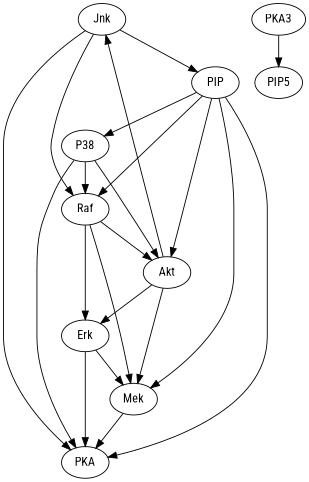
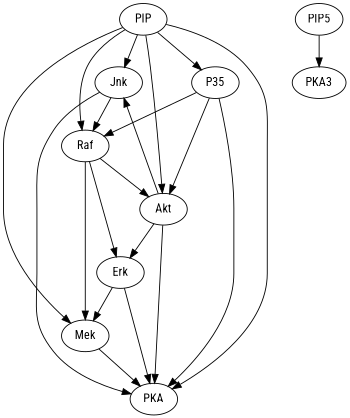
(279, 47) -> (319, 47)
(155, 49) -> (133, 47)
(85, 146) -> (215, 83)
(151, 332) -> (159, 300)
